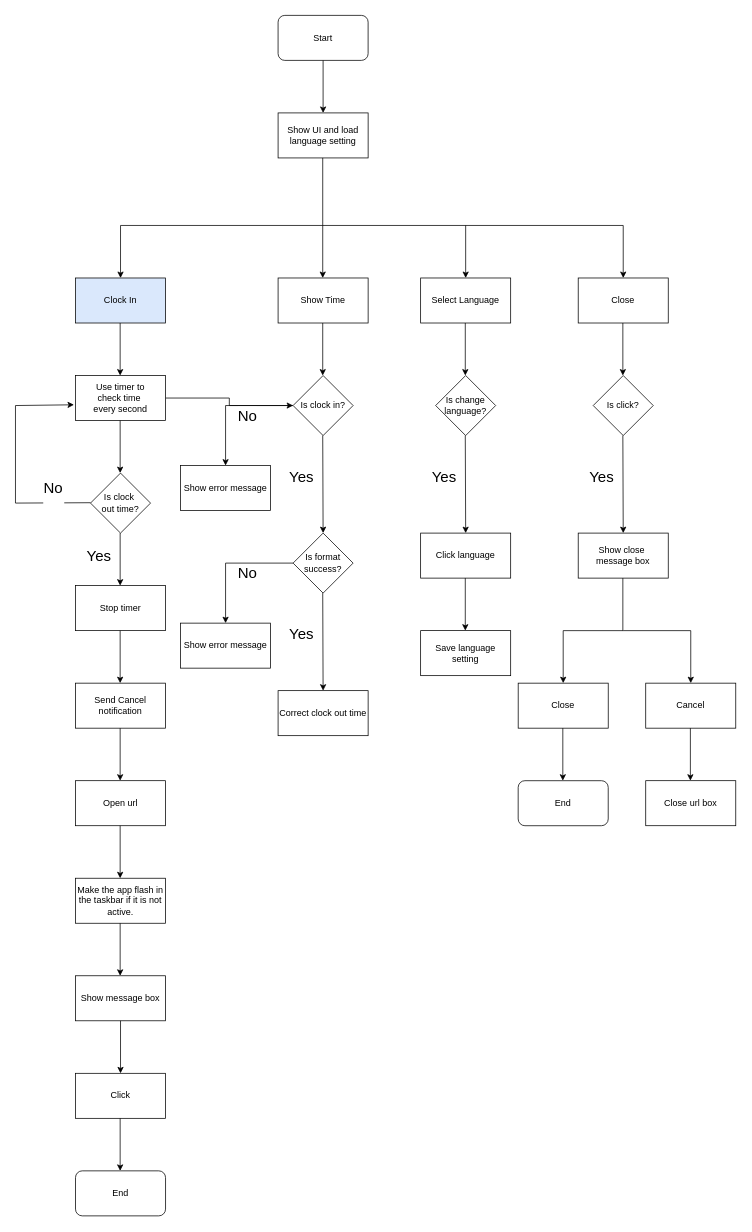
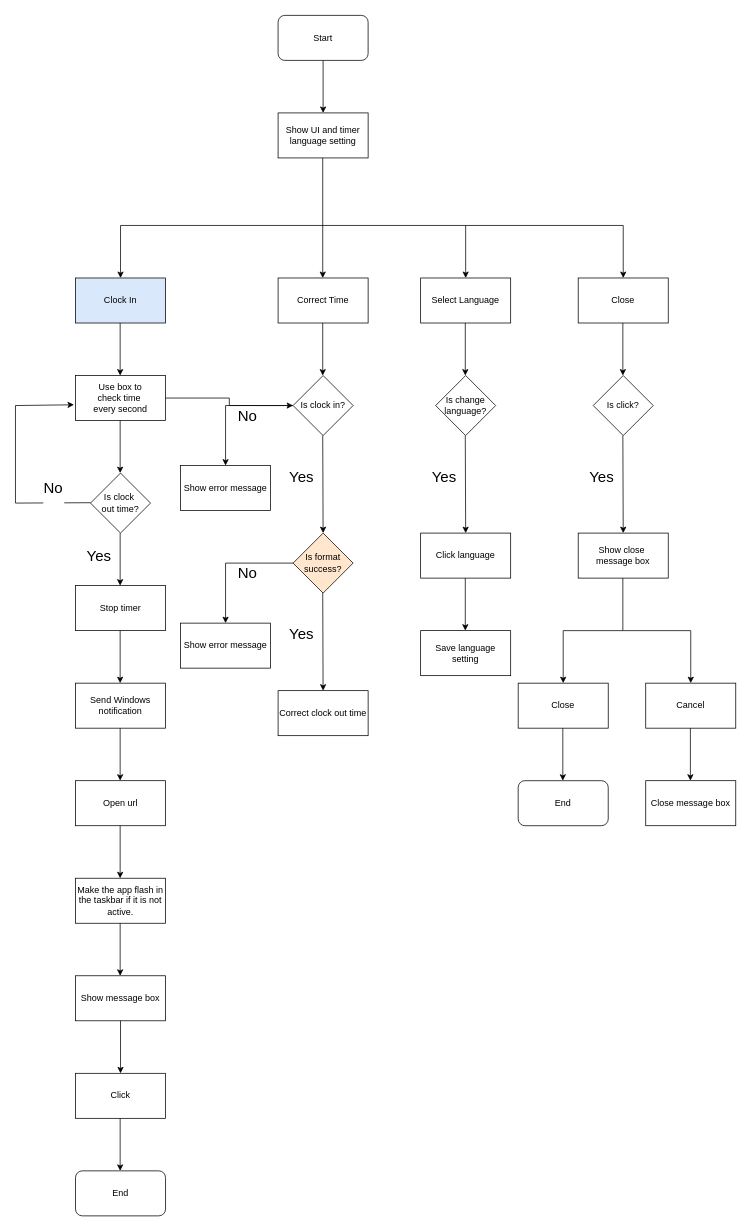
(323, 135) -> (323, 135)
(323, 300) -> (323, 300)
(120, 398) -> (120, 398)
(323, 563) -> (323, 563)
(120, 705) -> (120, 705)
(690, 803) -> (690, 803)
